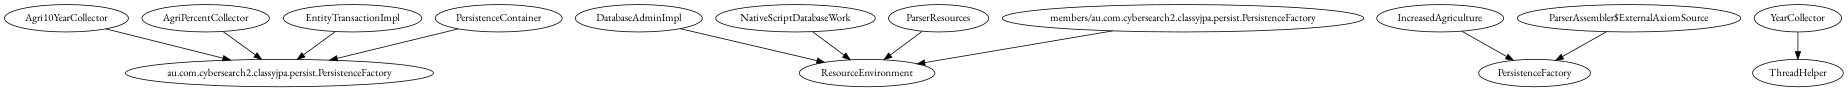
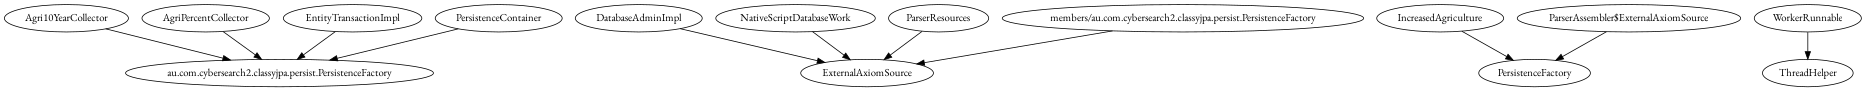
(1798, 18) -> (1808, 18)
(867, 73) -> (867, 73)
